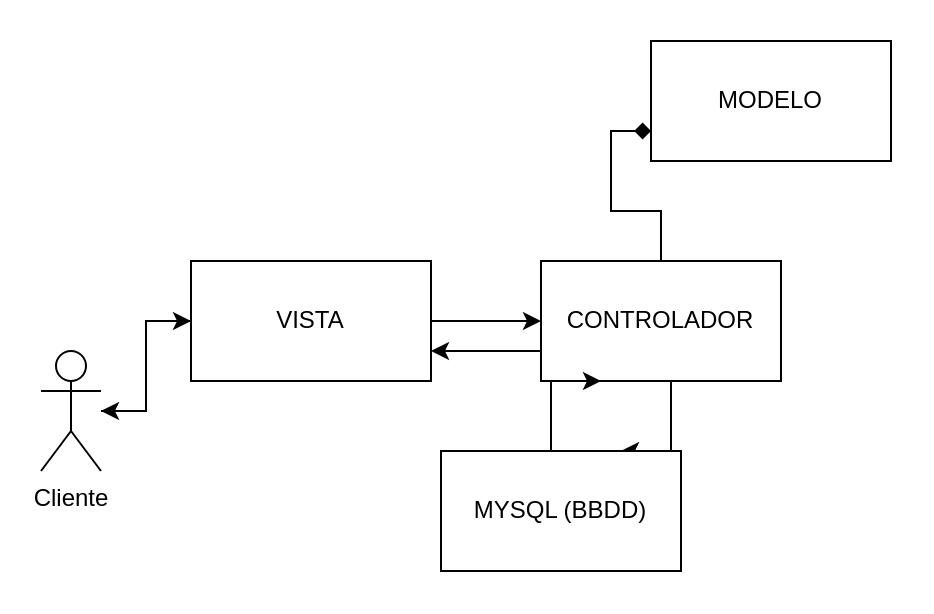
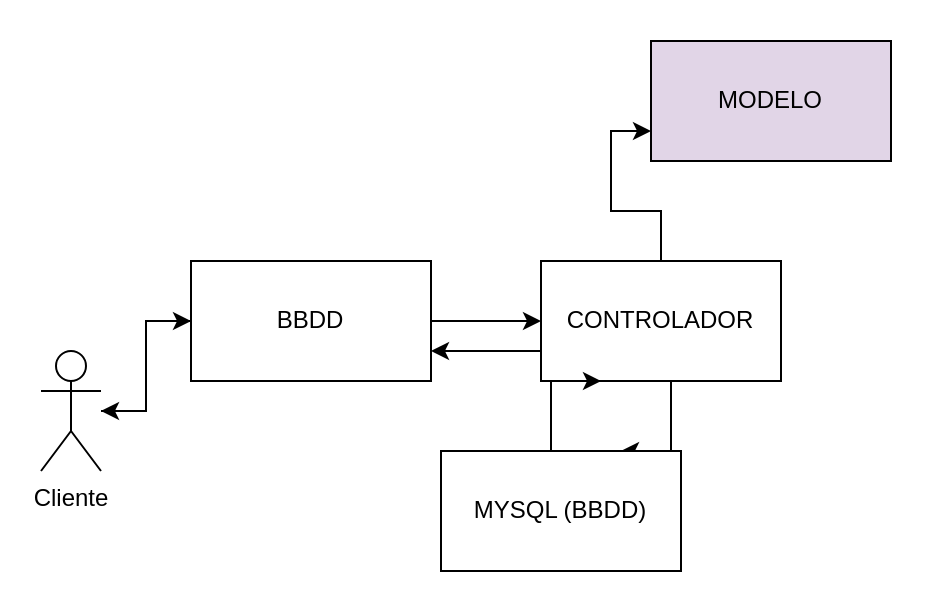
(771, 101) -> (771, 101)
(634, 131) -> (635, 131)
(311, 321) -> (311, 321)
